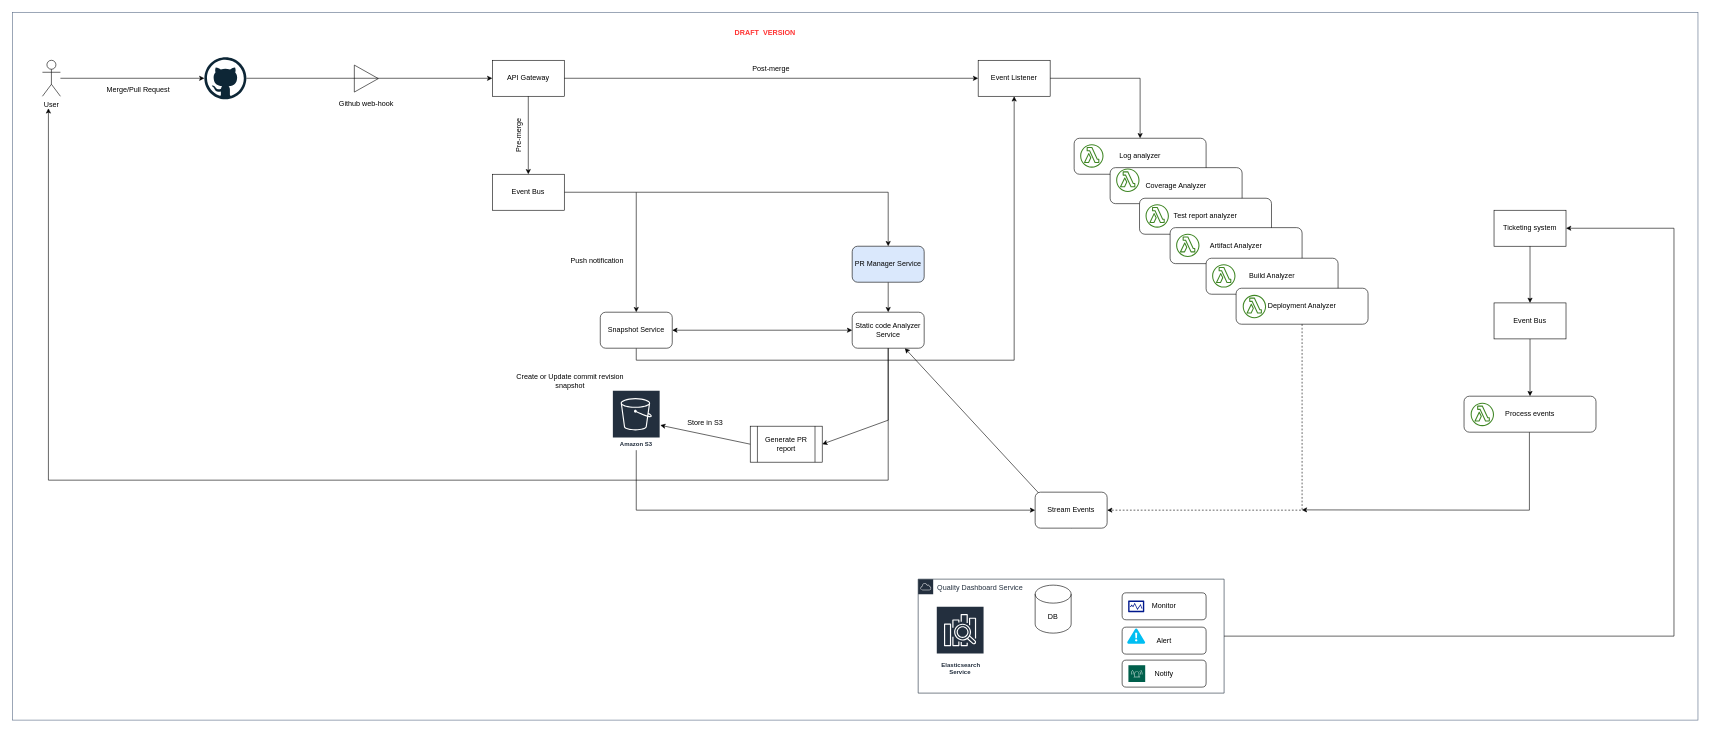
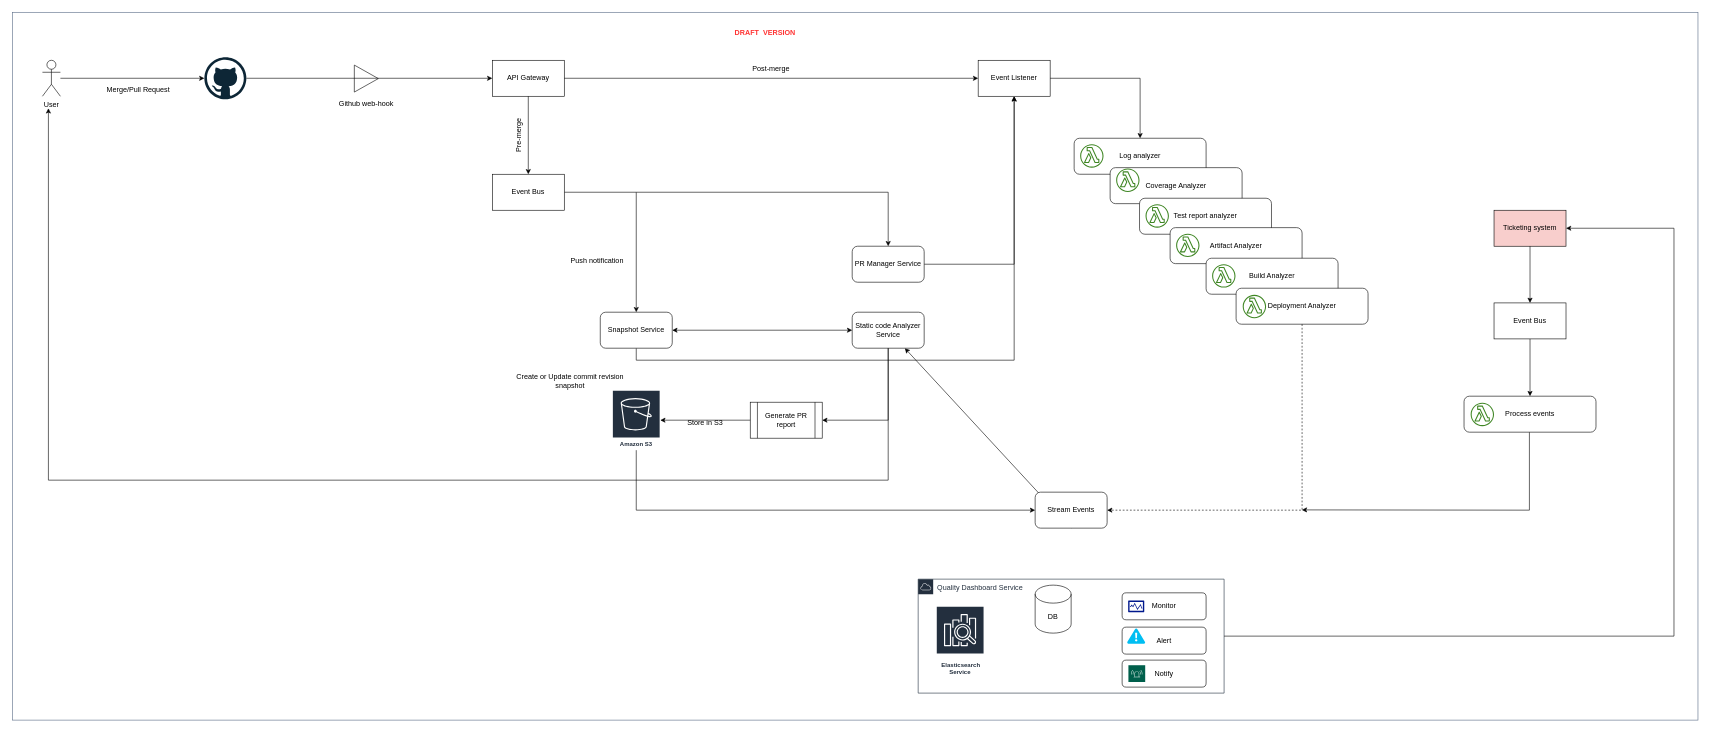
(1530, 228) -> (1530, 228)
(888, 264) -> (888, 264)
(888, 306) -> (968, 264)
(786, 444) -> (786, 420)
